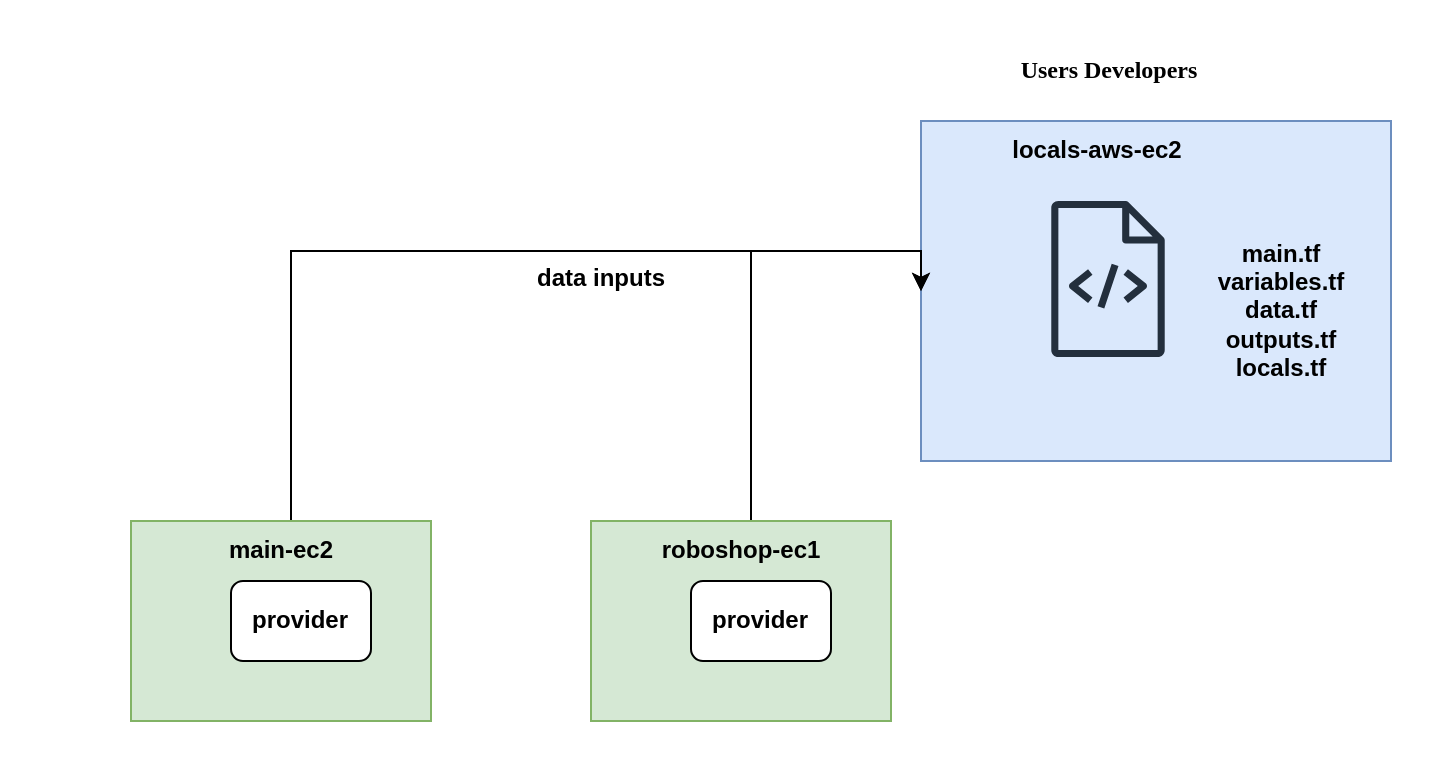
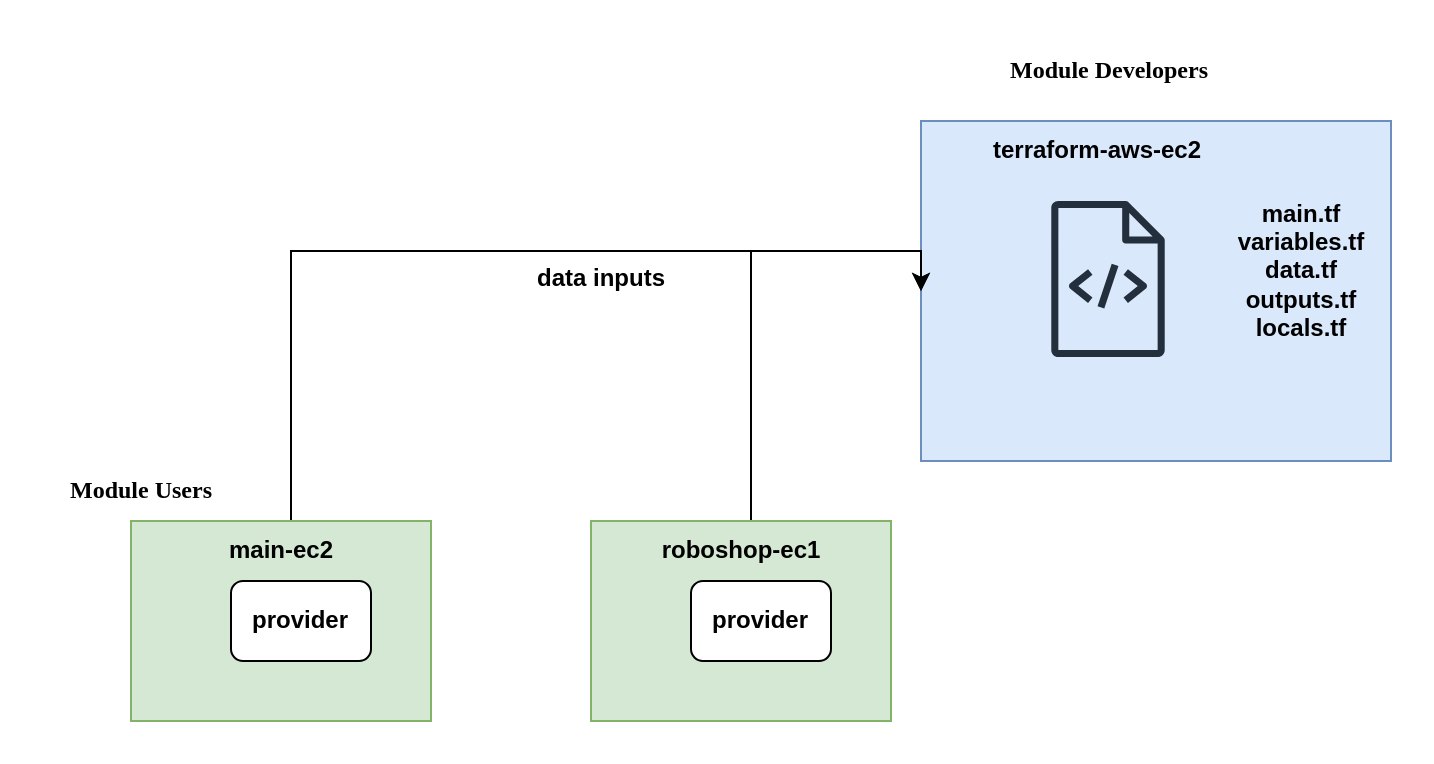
(1110, 71) -> (1110, 71)
(1098, 151) -> (1098, 151)
(1281, 311) -> (1301, 271)
none -> (141, 491)
